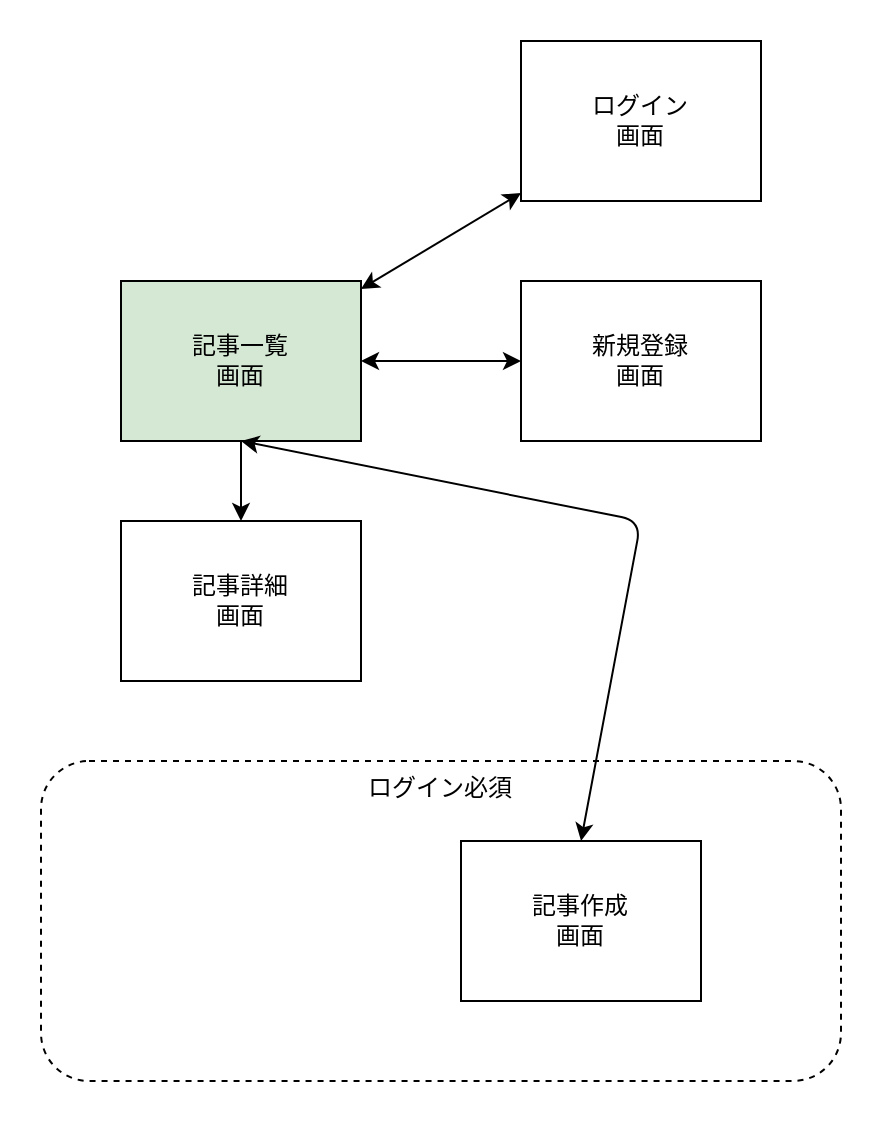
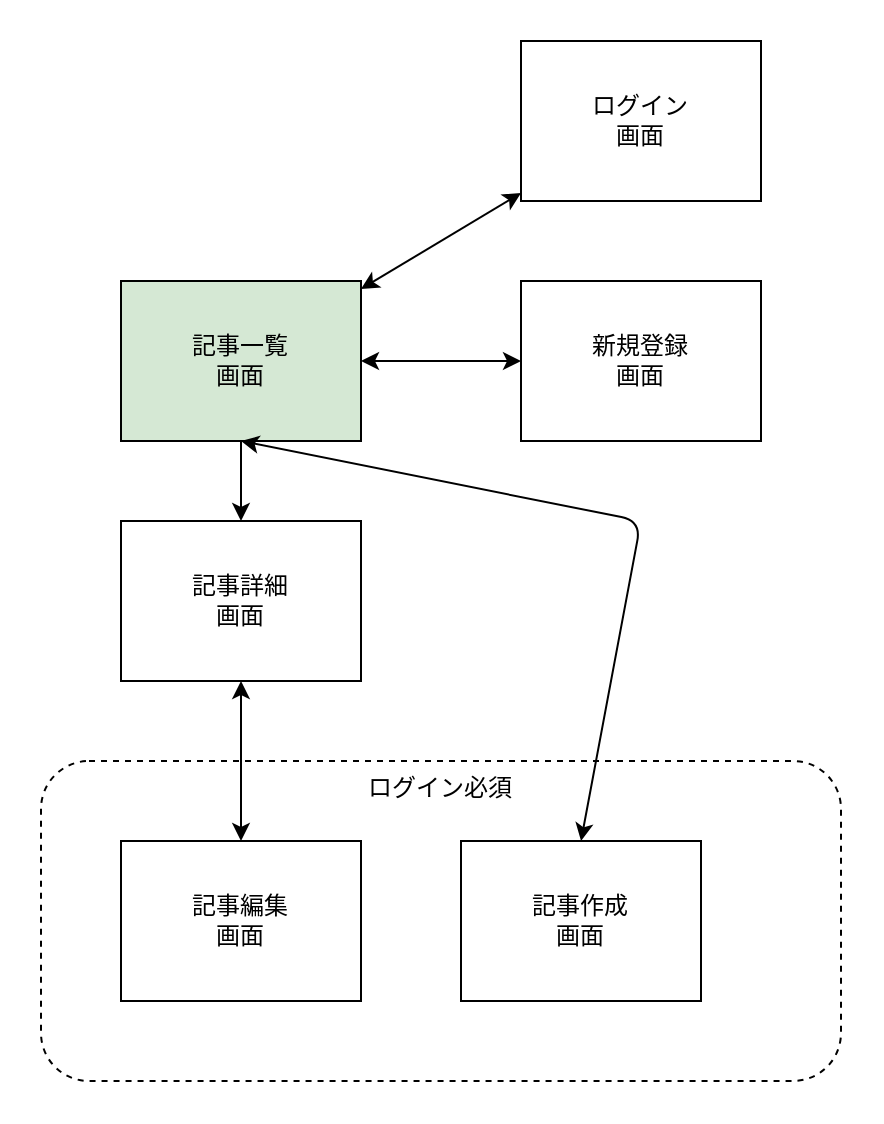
none -> (241, 761)
none -> (241, 921)
